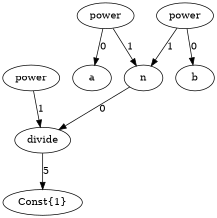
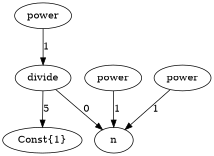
(92, 78) -> none
(195, 78) -> none
(98, 106) -> (76, 107)
